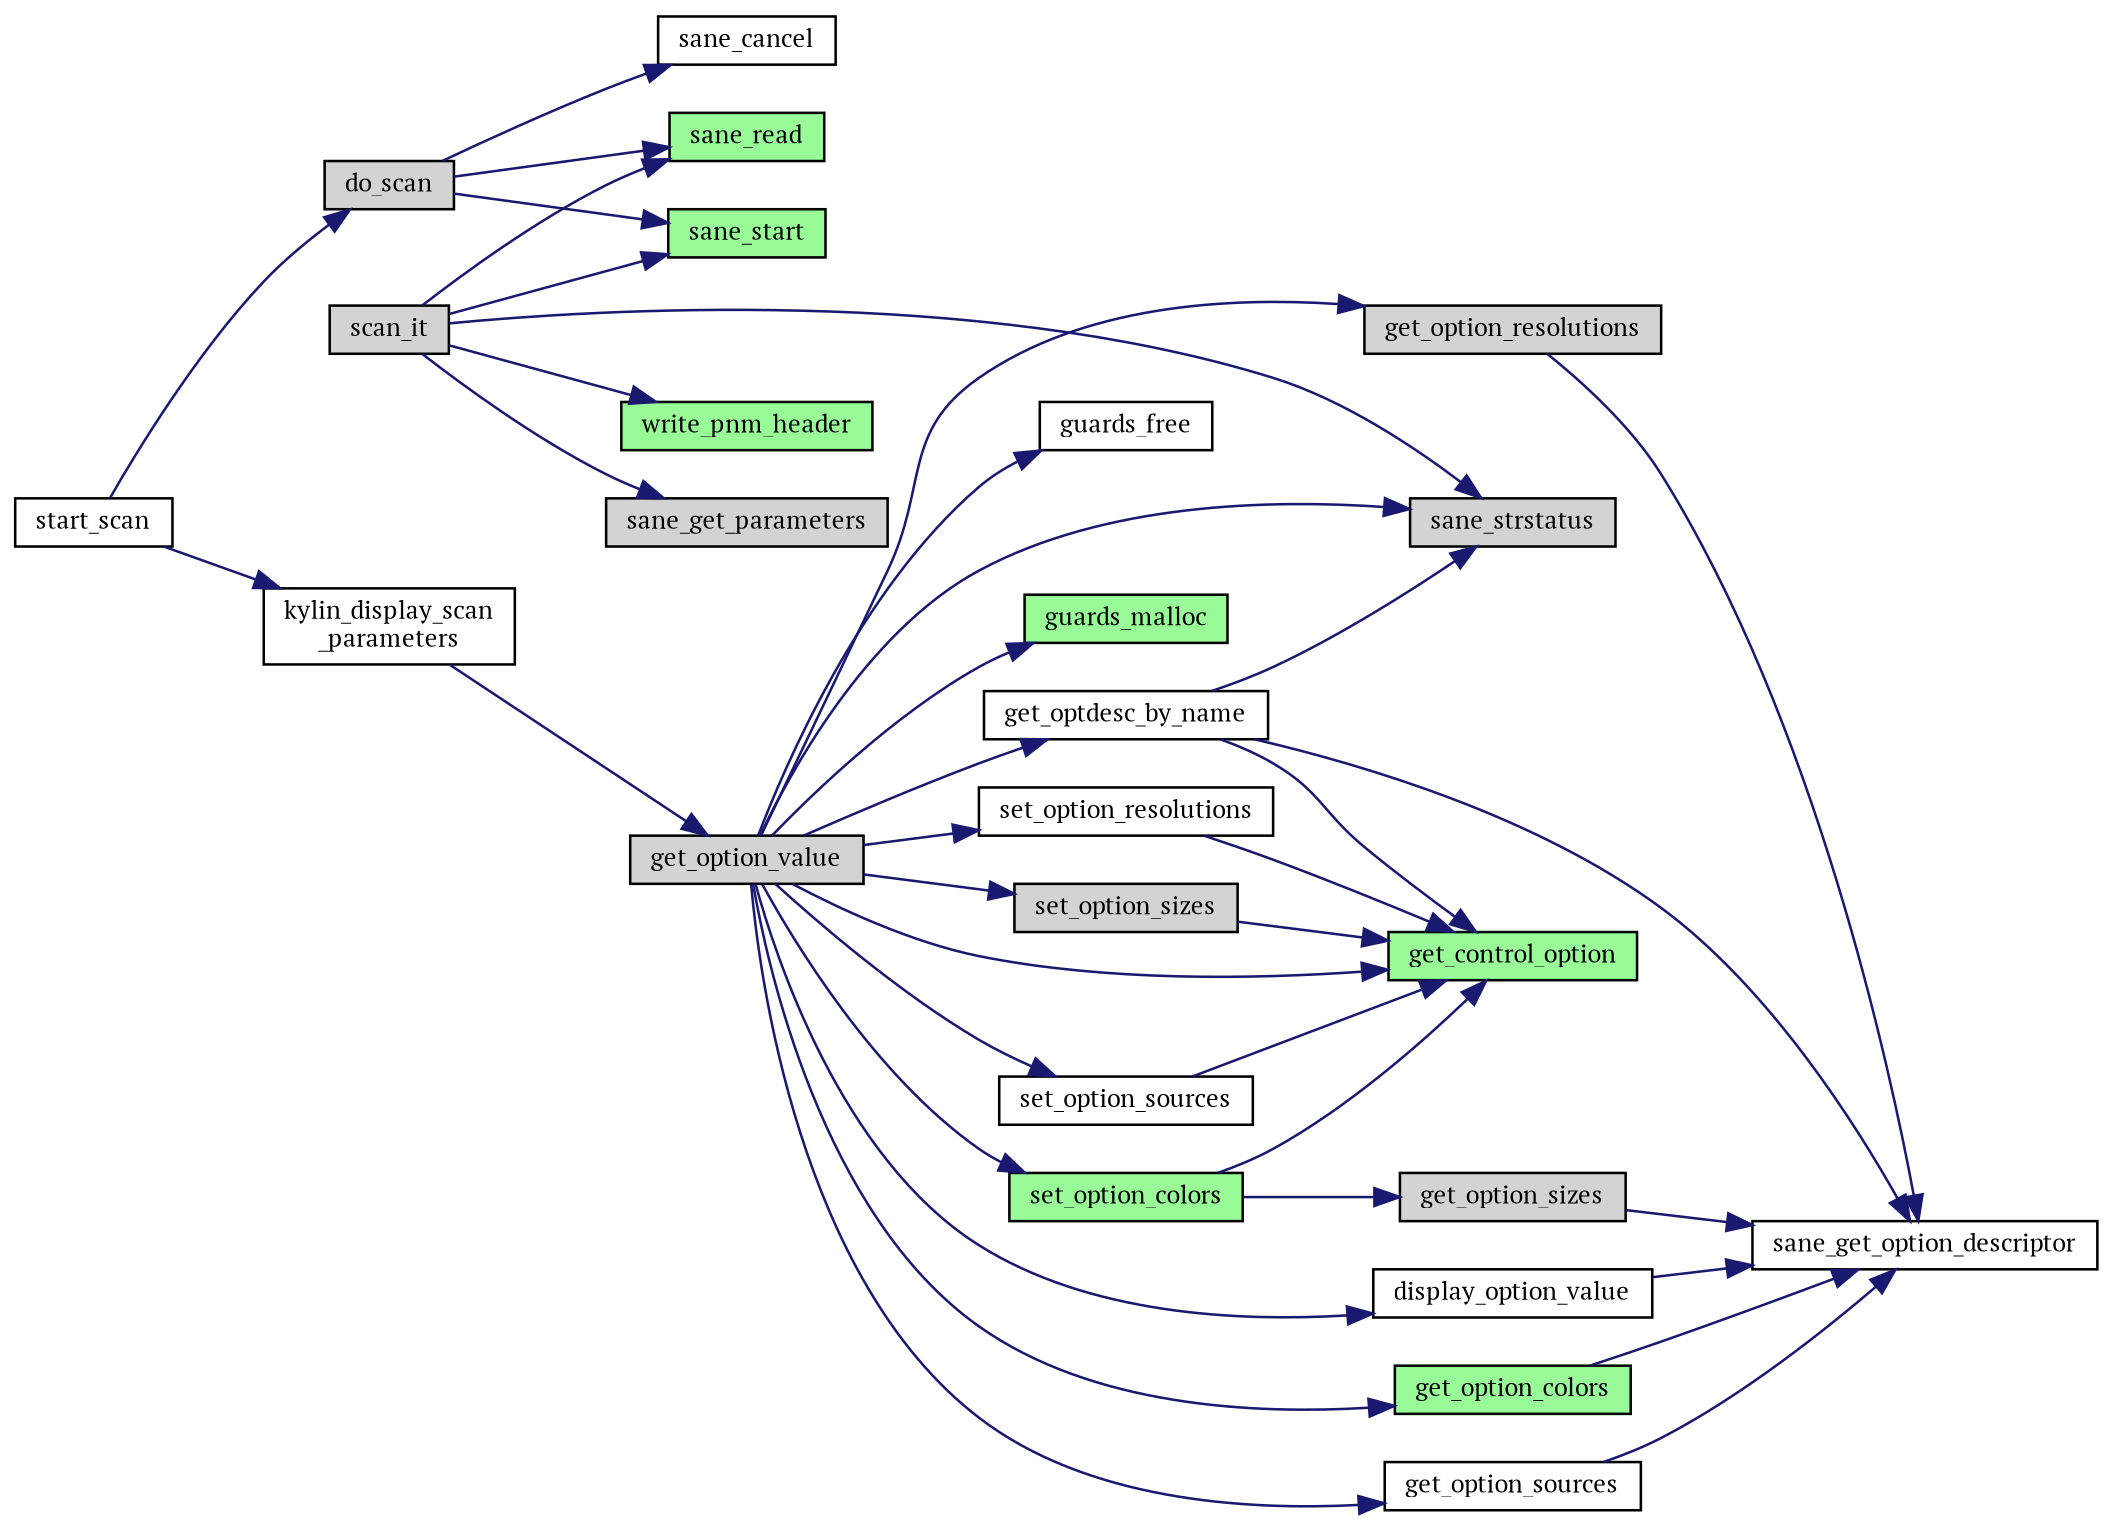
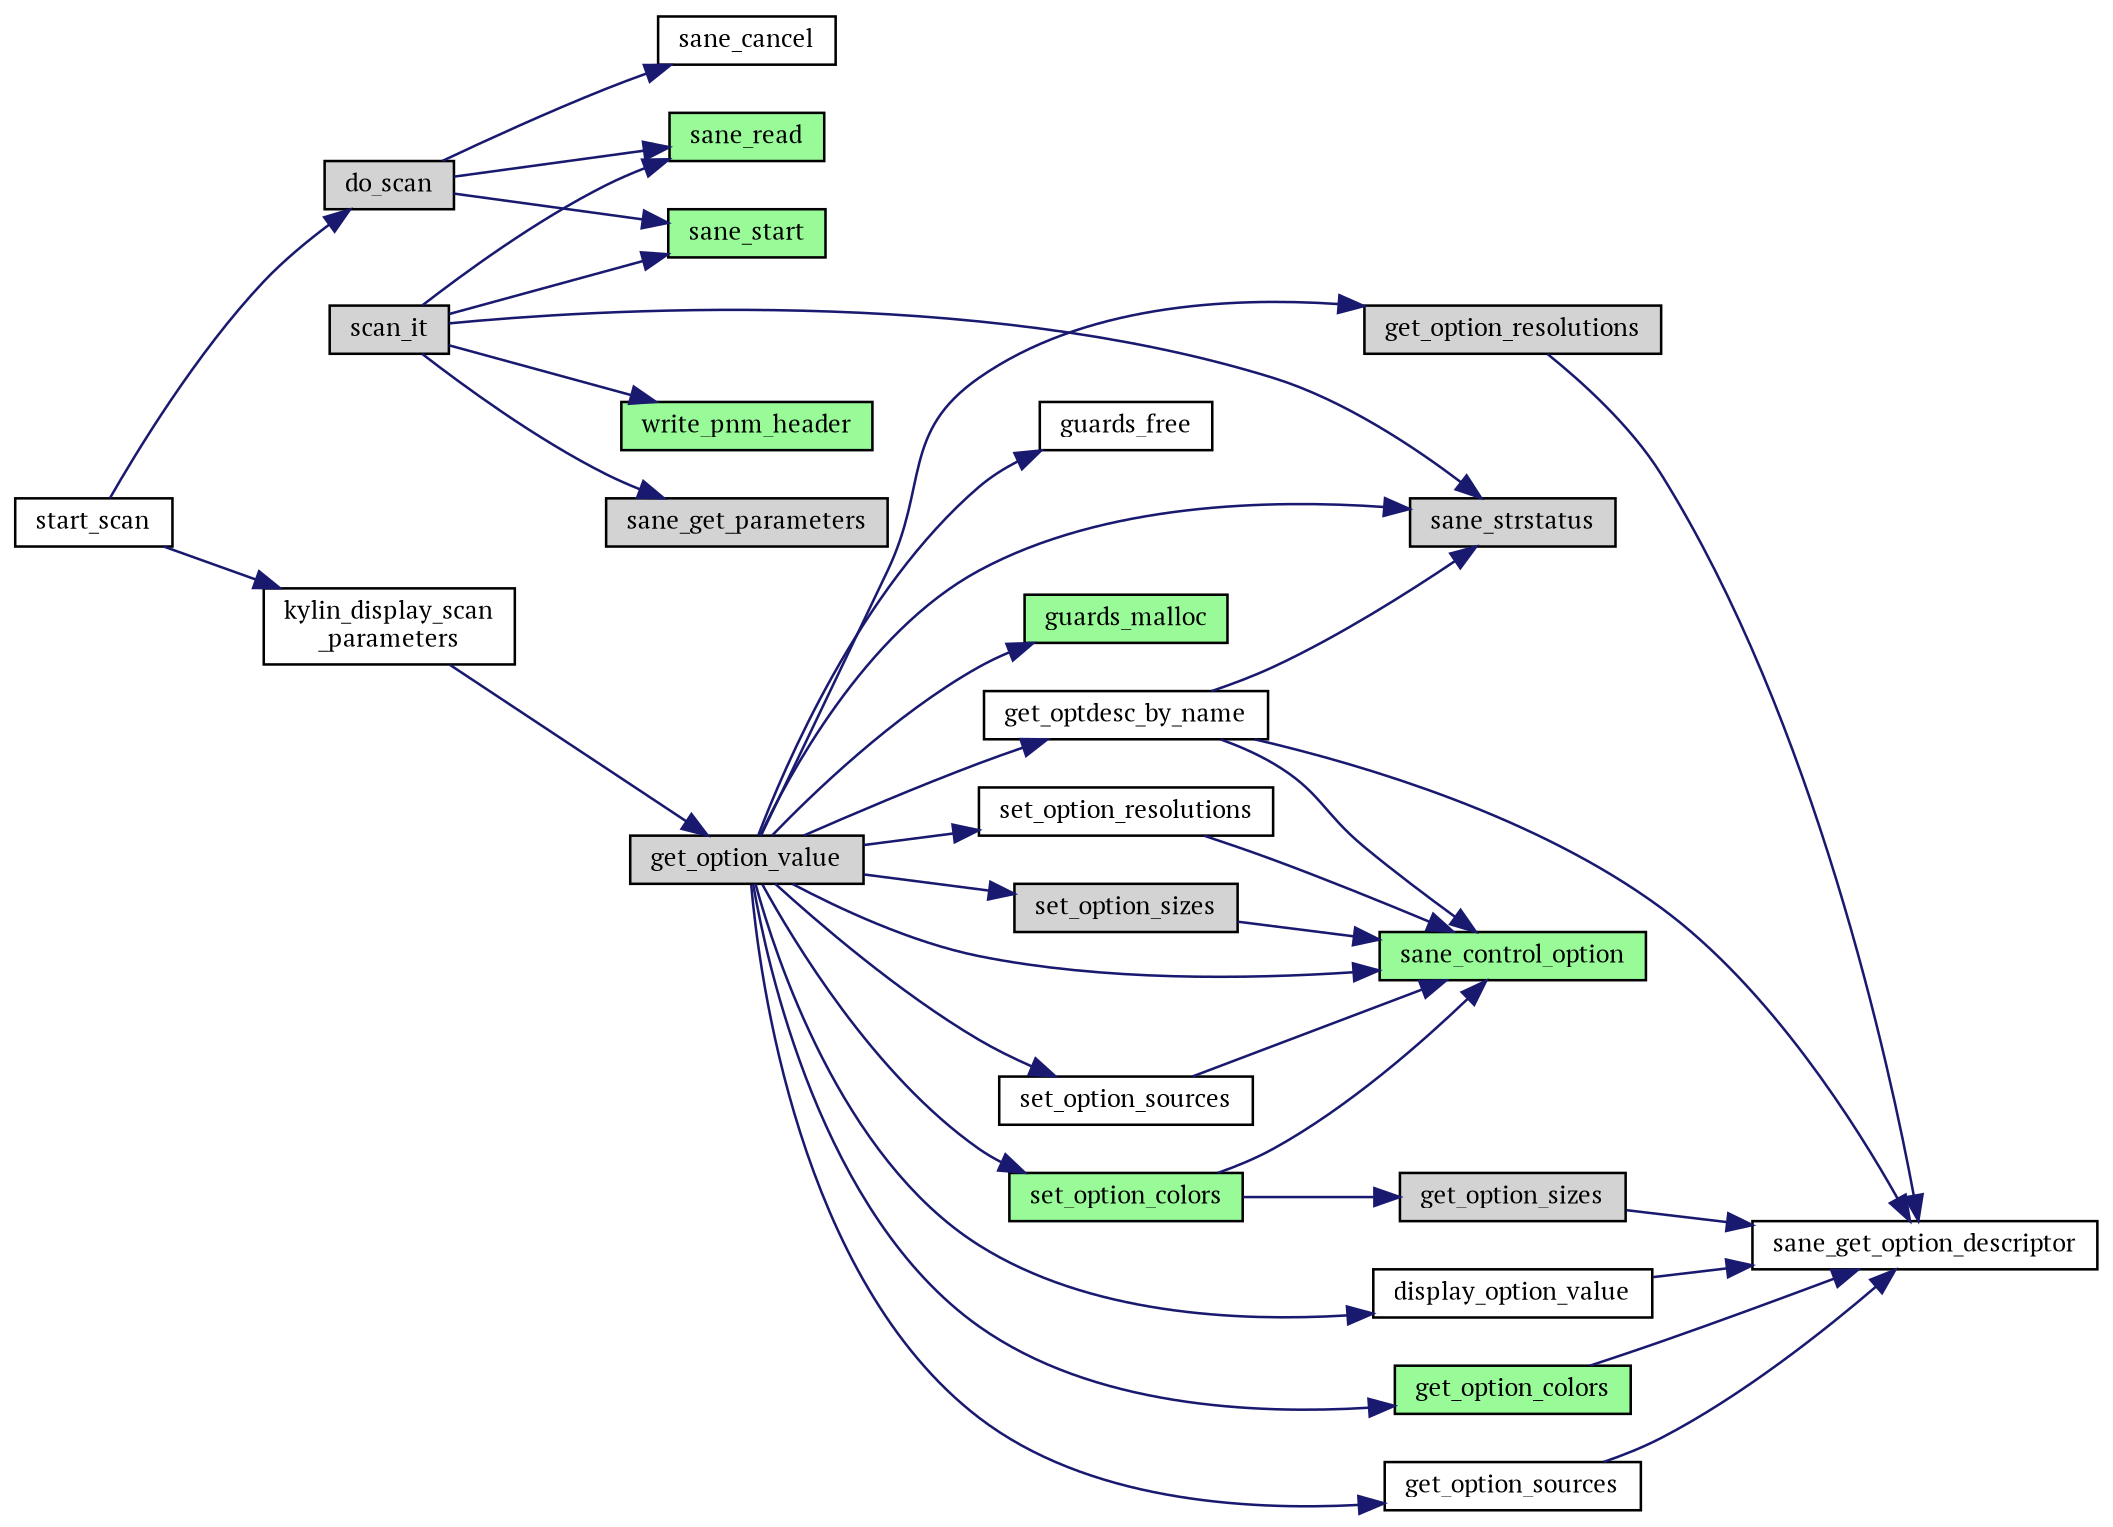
(1513, 956) -> (1513, 956)
